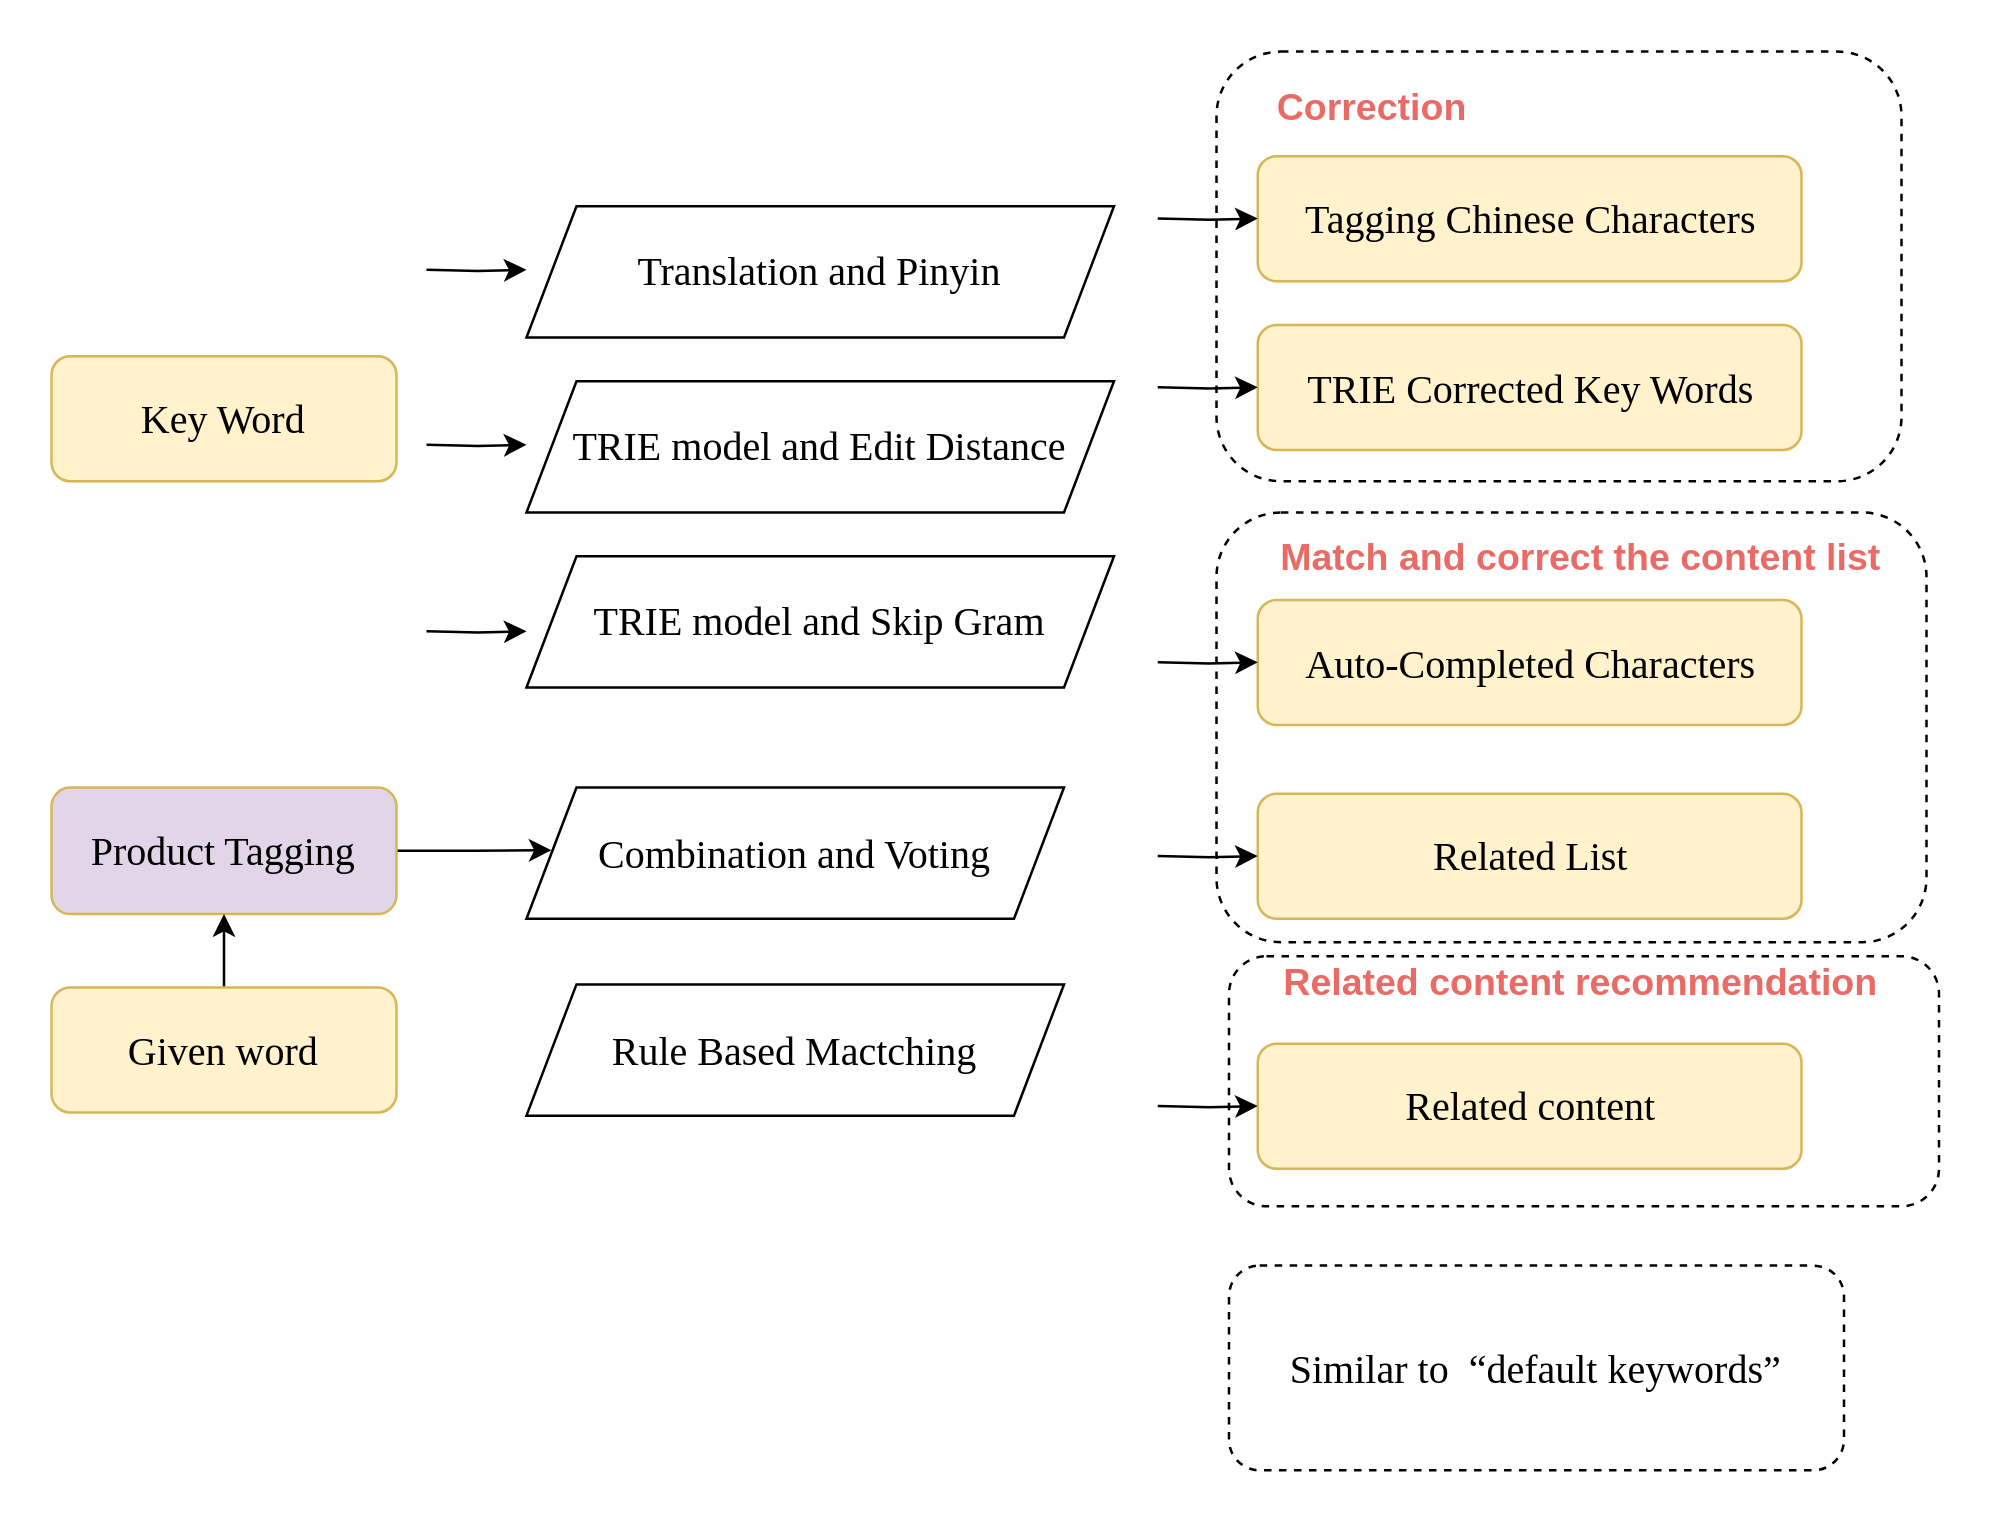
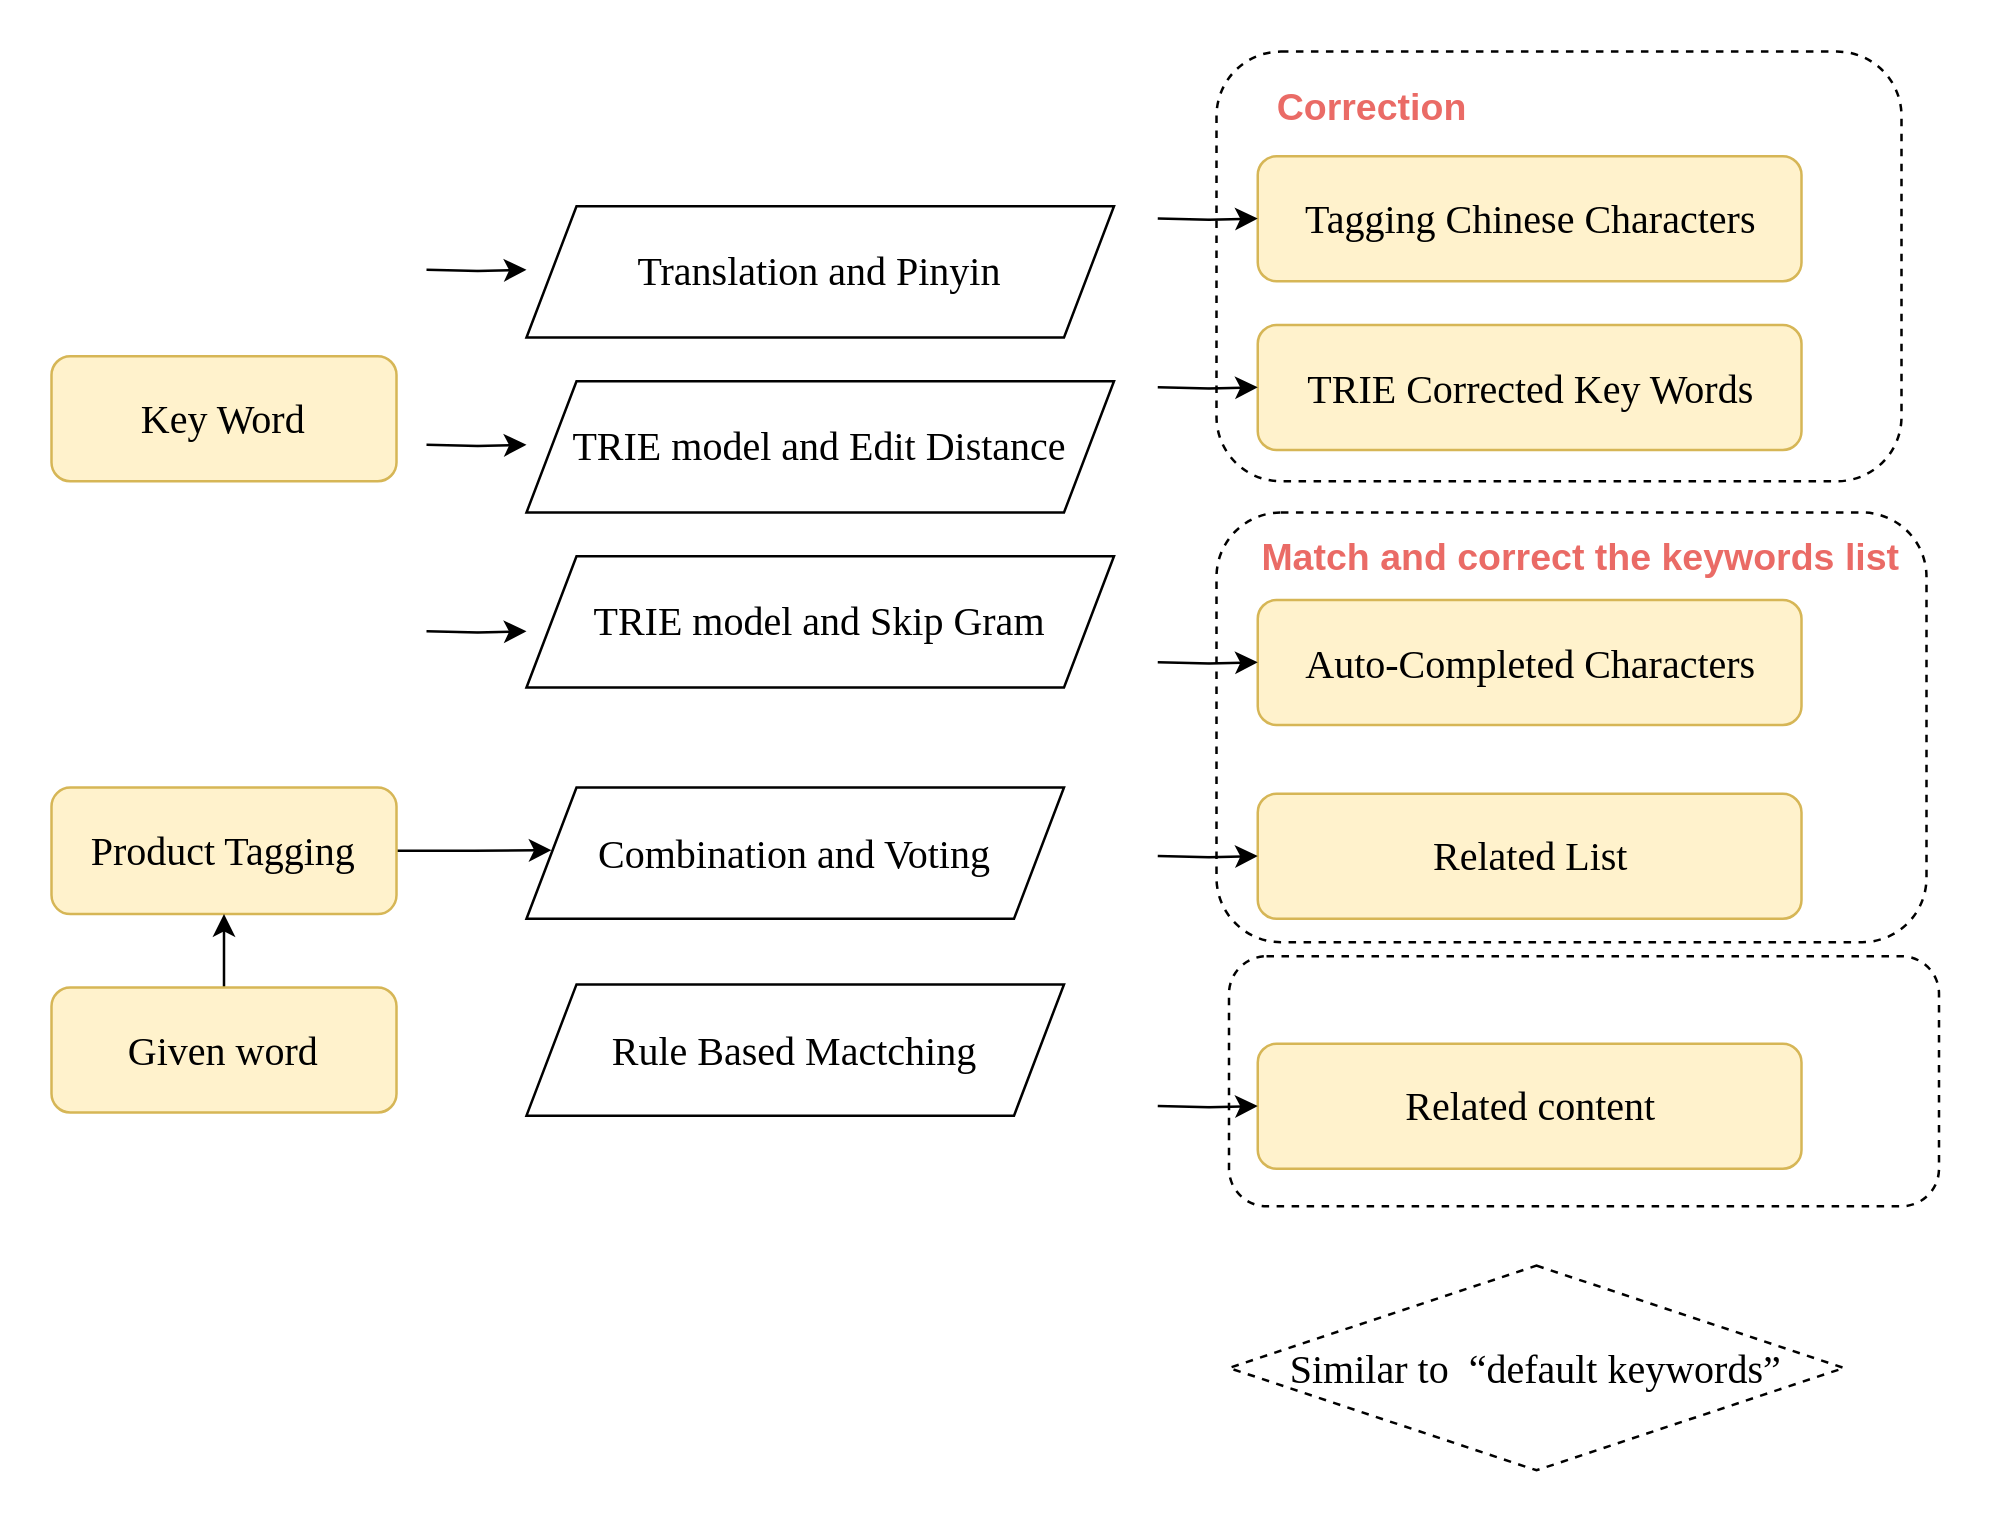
(1581, 556) -> (1581, 556)
(224, 851) -> (224, 851)
(1579, 981) -> none
(1536, 1368) -> (1536, 1368)
